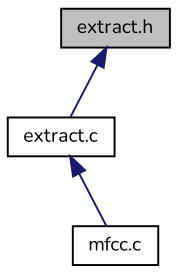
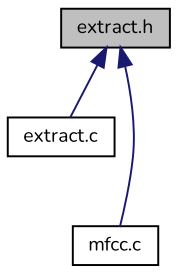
(93, 200) -> (134, 147)
